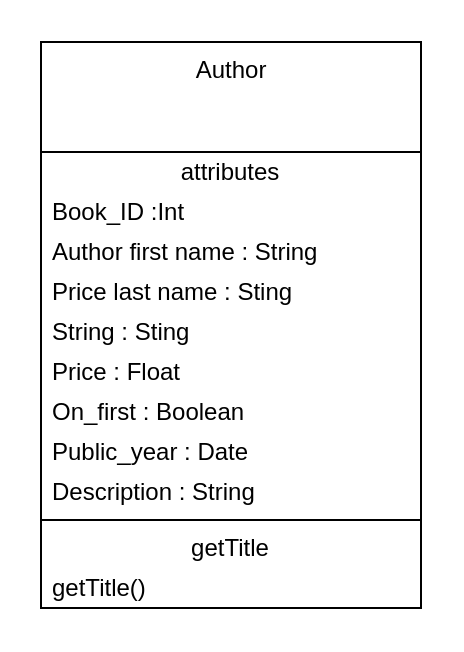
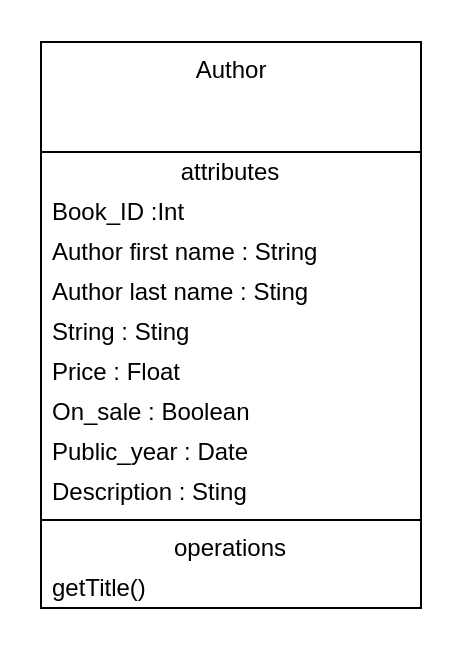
(183, 293) -> (192, 293)
(158, 413) -> (152, 413)
(169, 493) -> (162, 493)
(231, 549) -> (231, 549)
